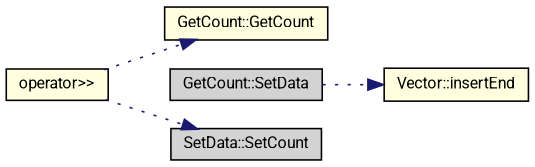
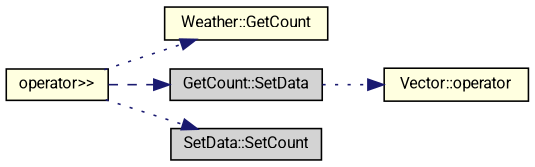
(246, 24) -> (246, 24)
none -> (131, 85)
(456, 85) -> (456, 85)
